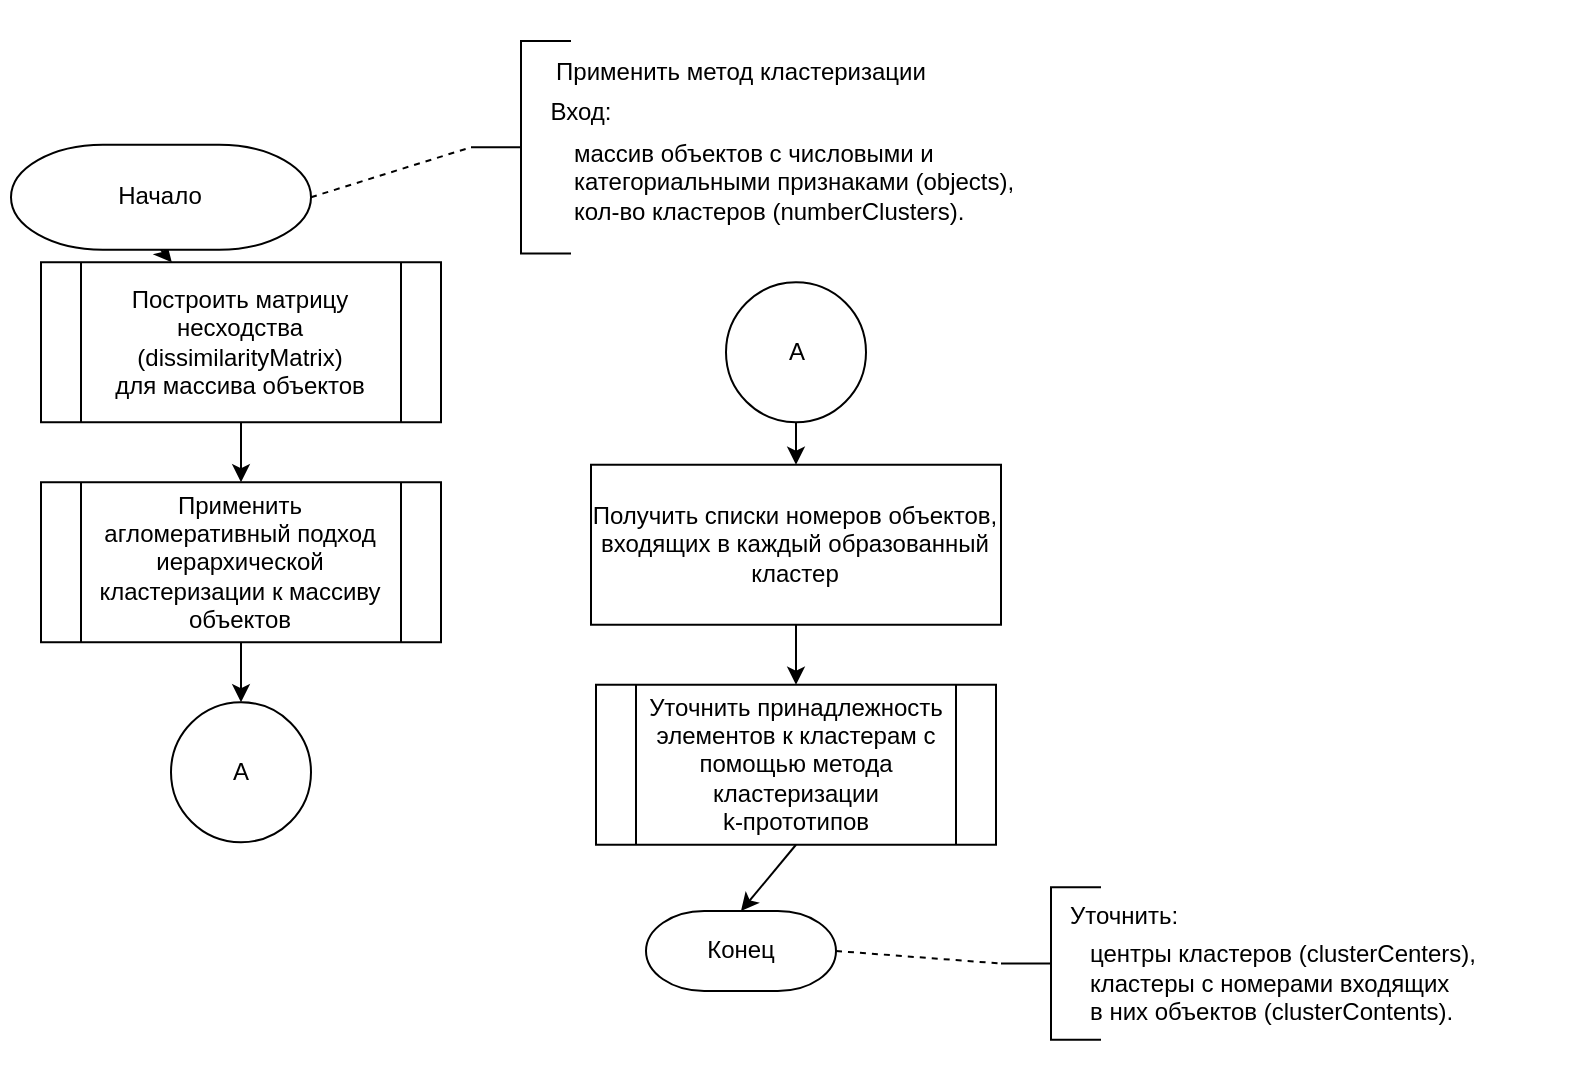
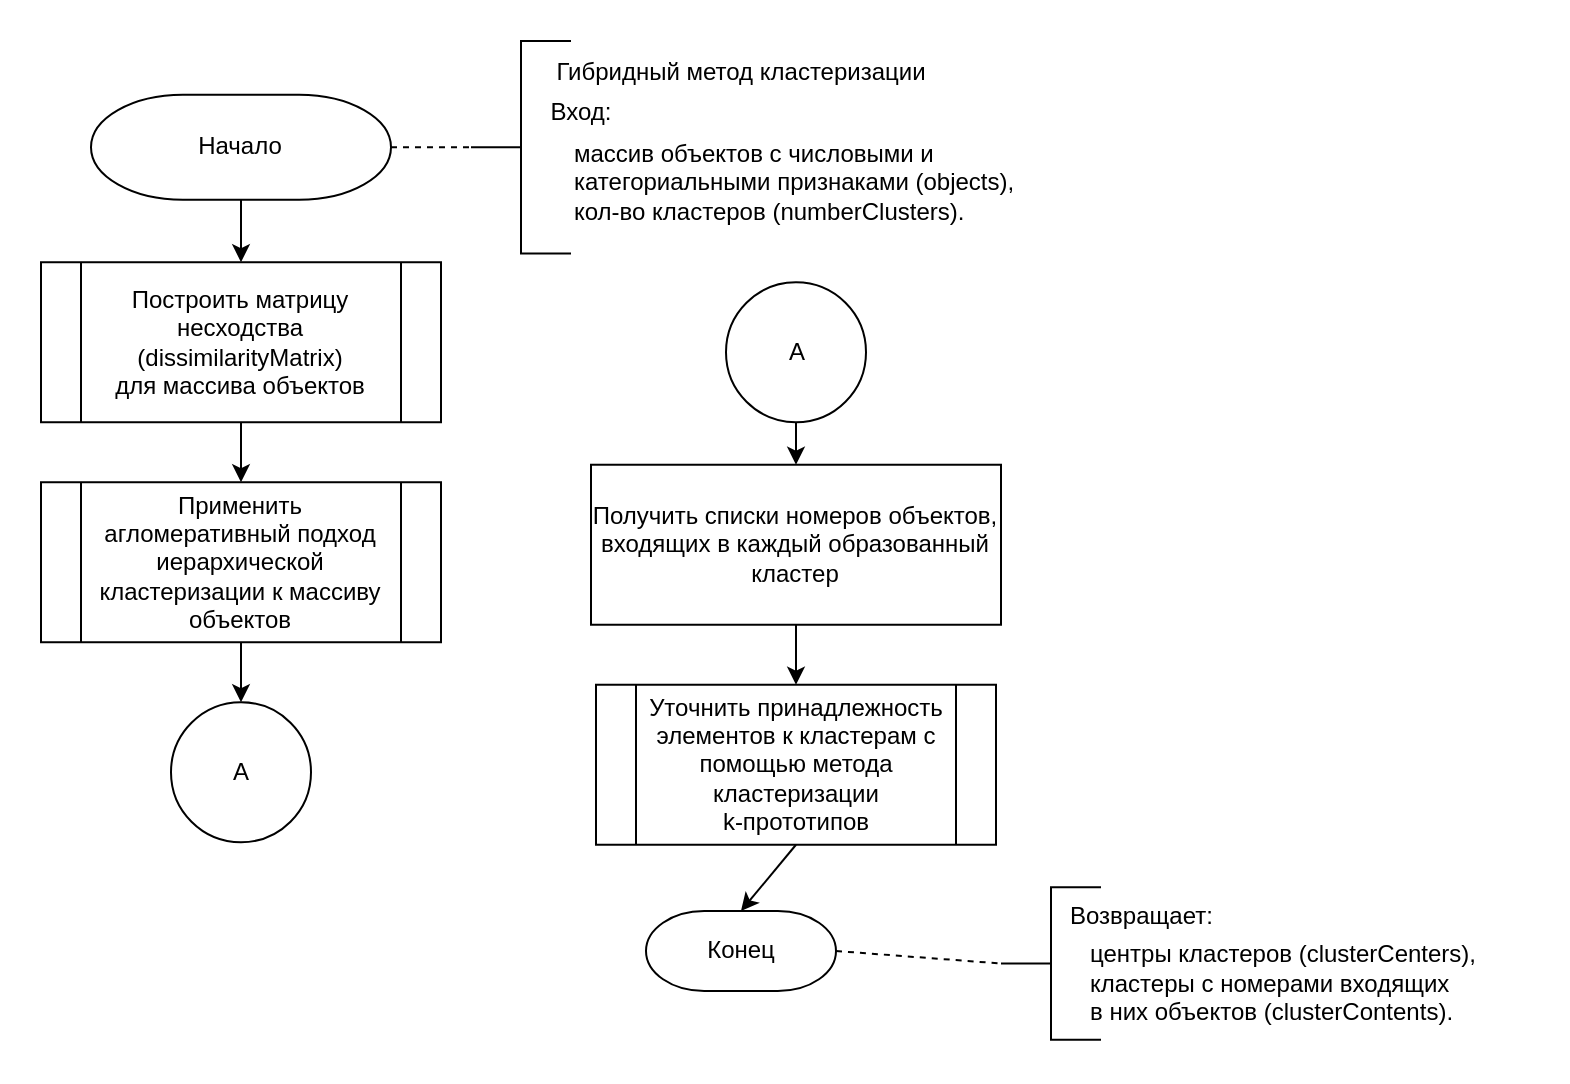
(742, 71) -> (742, 71)
(161, 197) -> (241, 147)
(1128, 917) -> (1142, 917)
